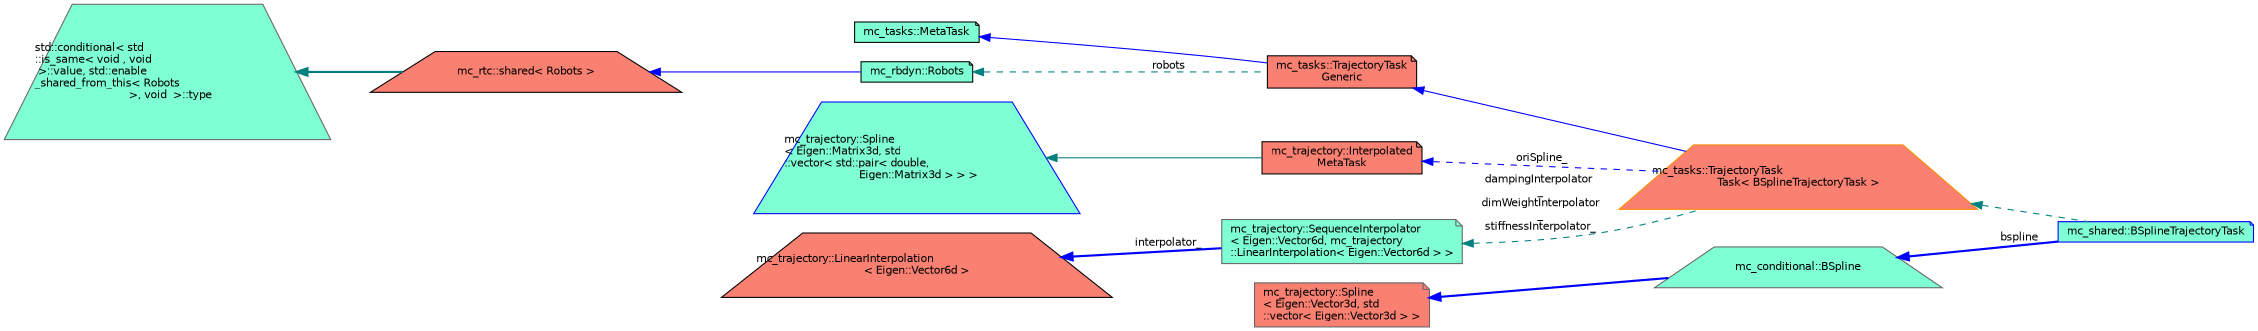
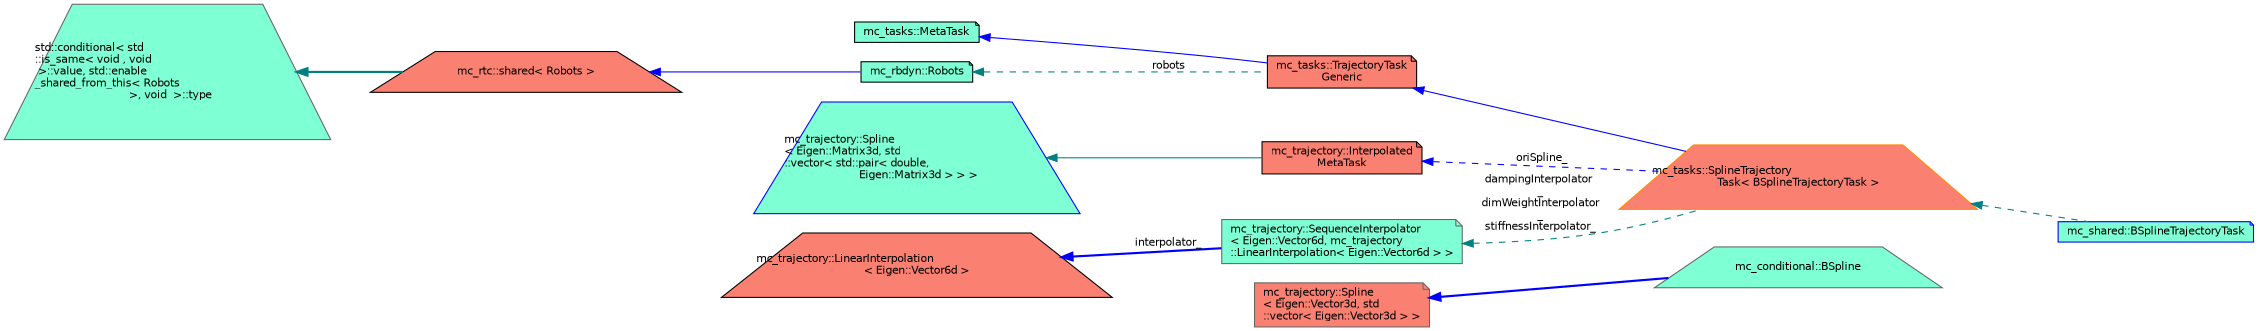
(1798, 177) -> (1798, 177)
(1983, 249) -> none
